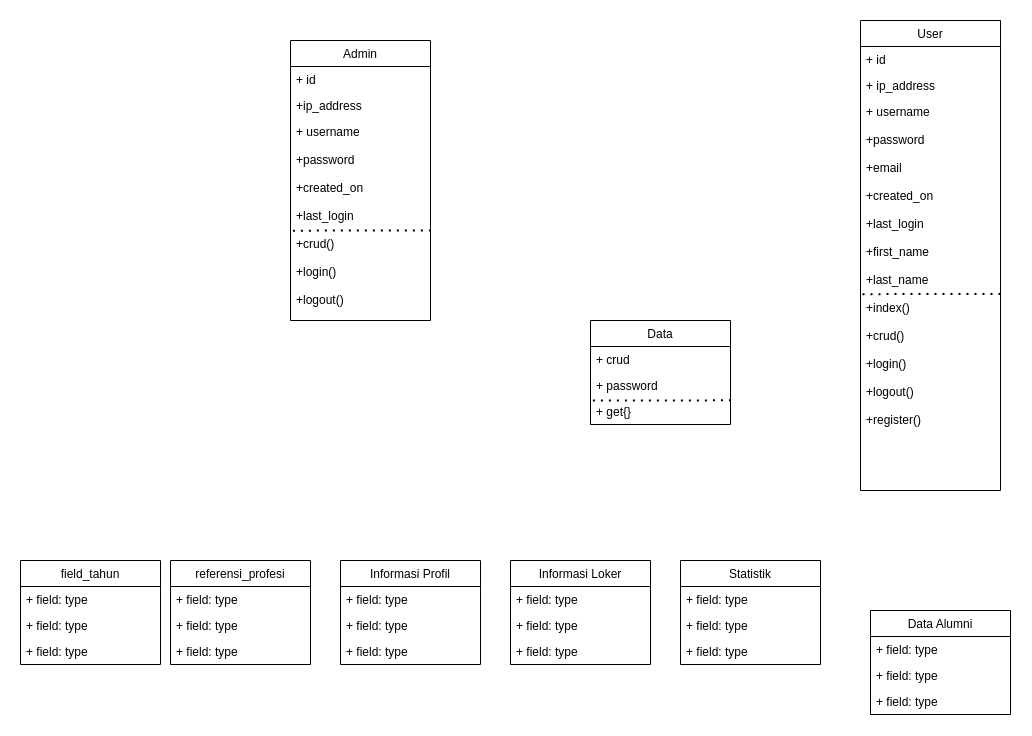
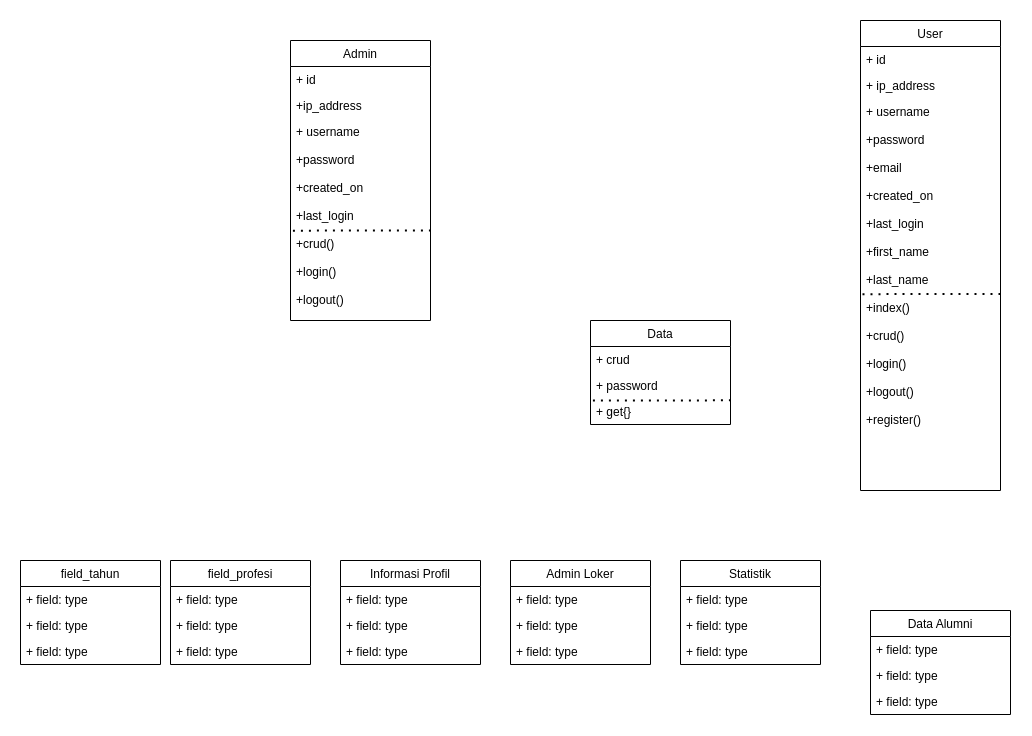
(240, 574) -> (240, 574)
(580, 574) -> (580, 574)
